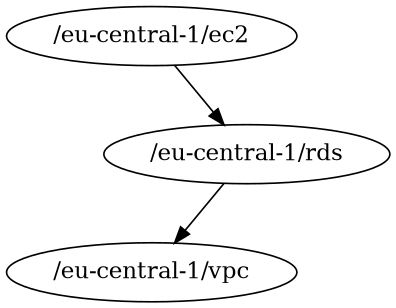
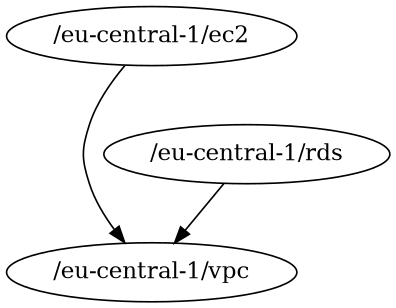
(194, 89) -> (84, 146)
